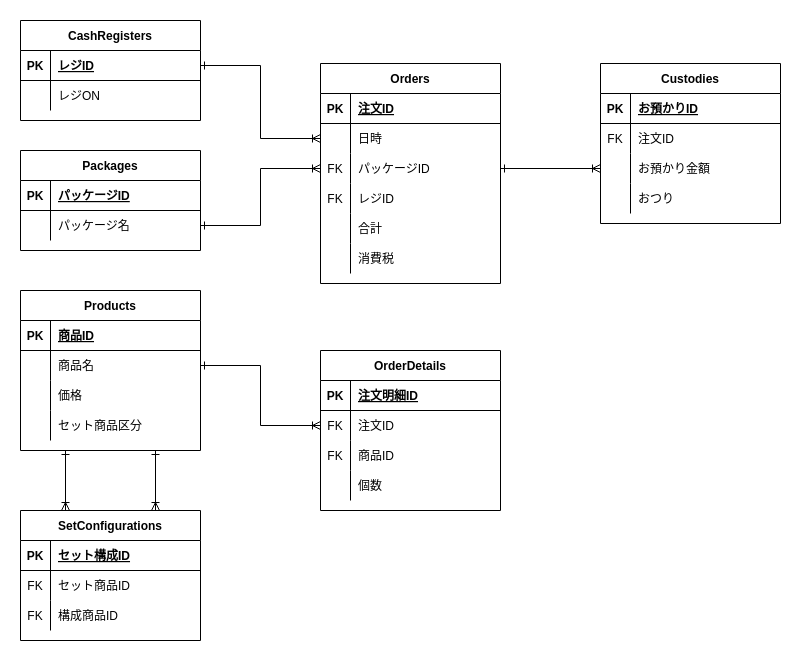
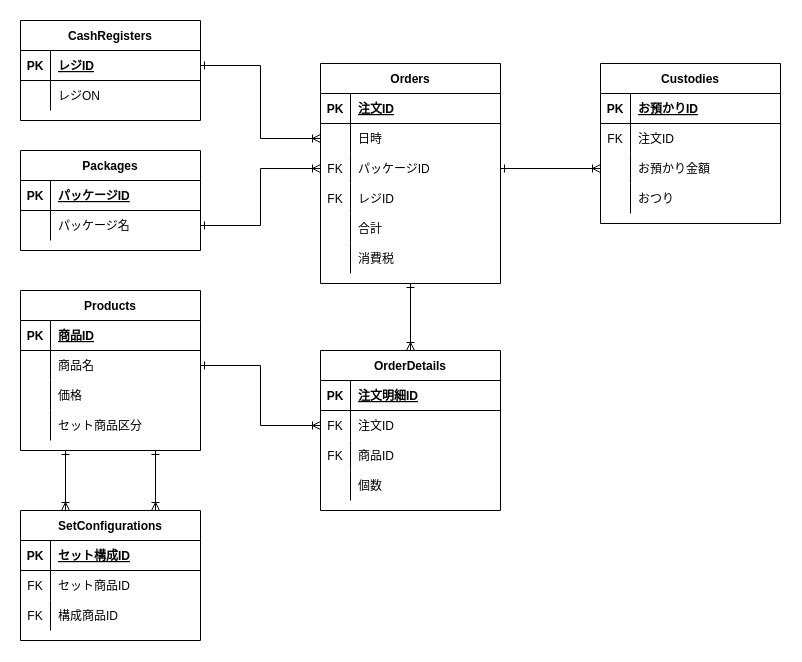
none -> (411, 318)
